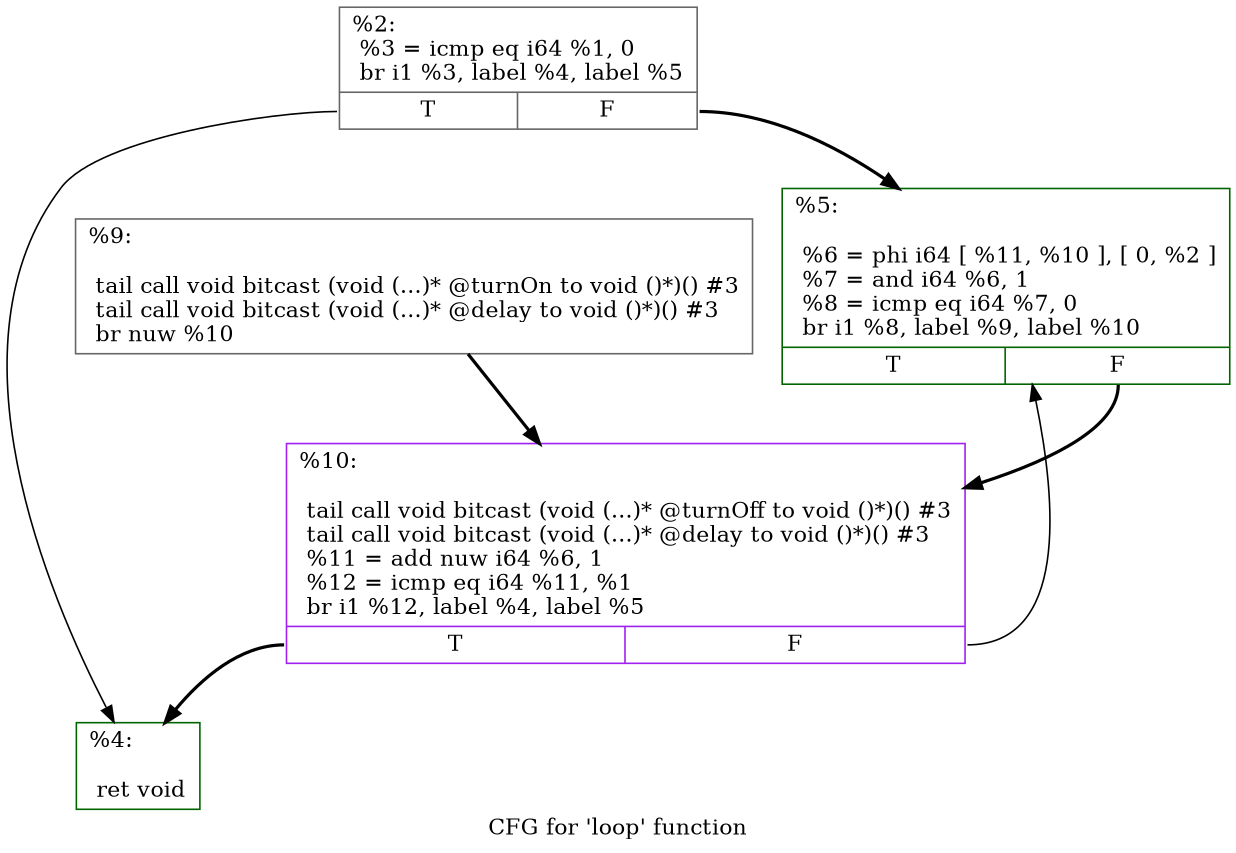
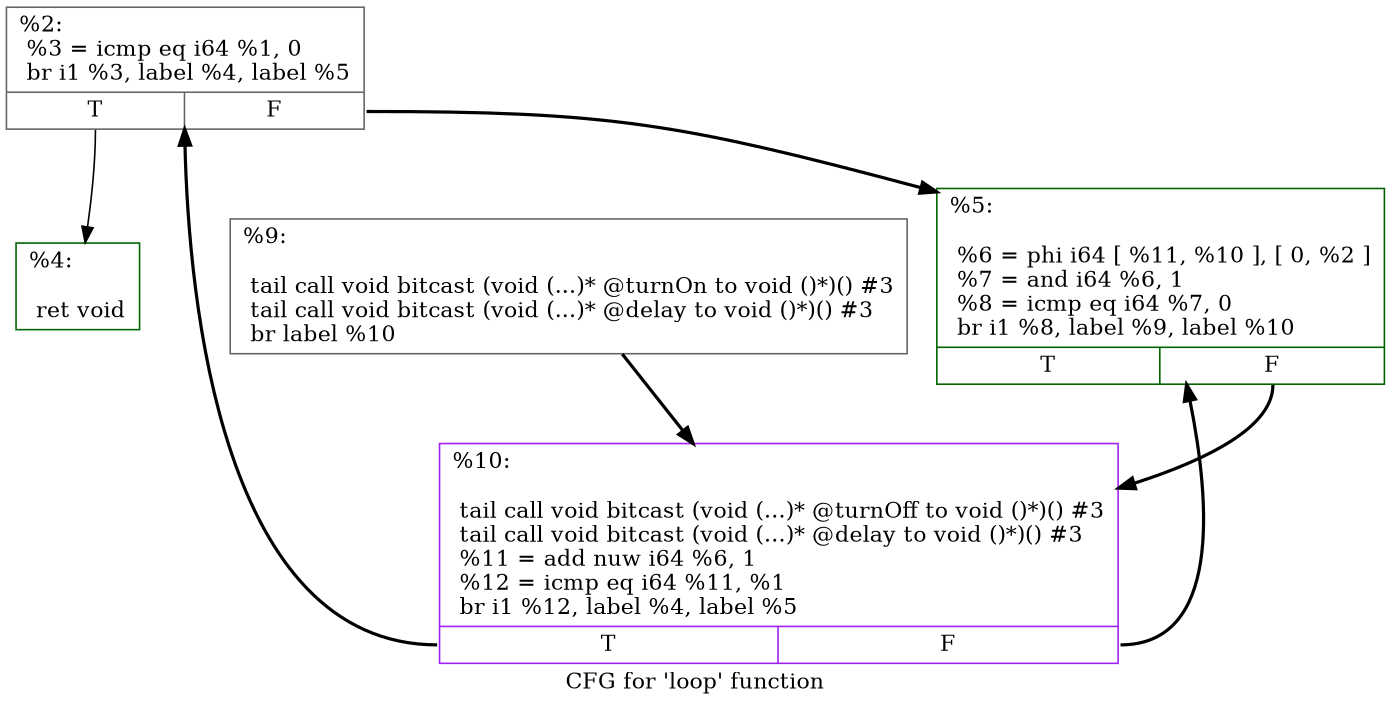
(161, 334) -> (320, 334)
(1048, 544) -> (1202, 544)
(223, 665) -> (230, 448)
